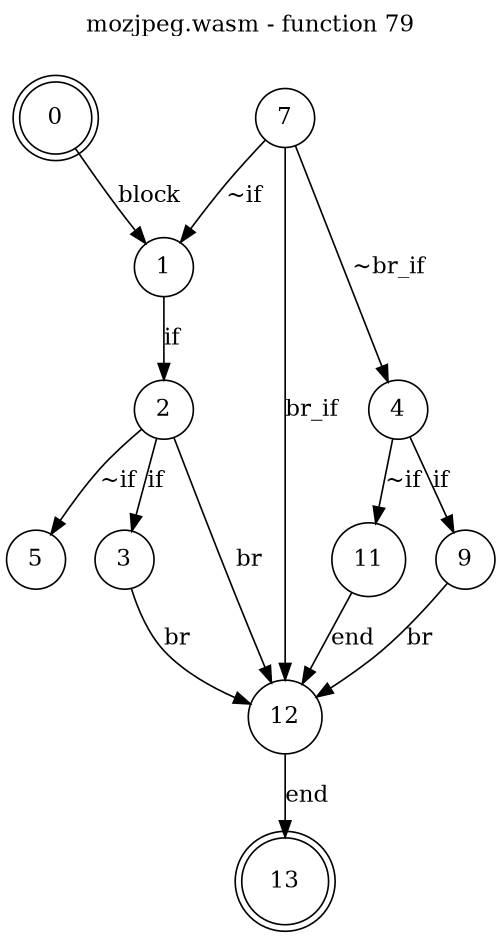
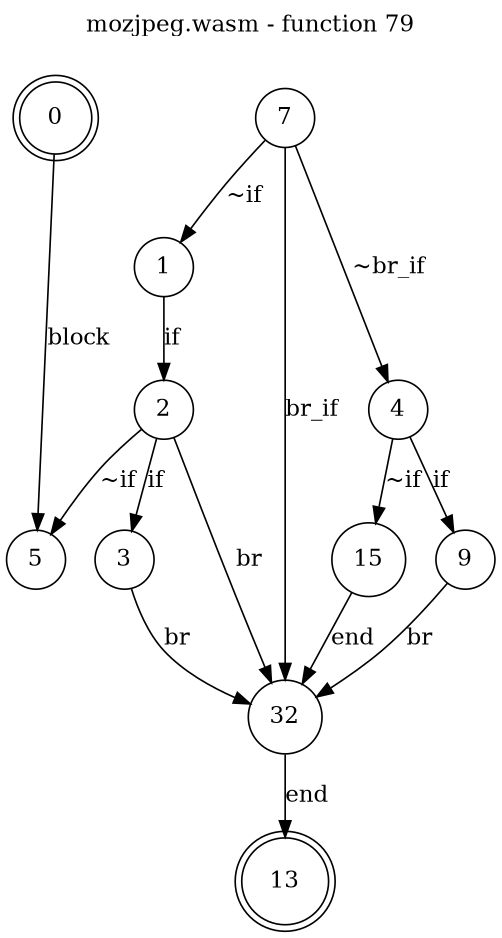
(105, 190) -> (46, 334)
(369, 560) -> (369, 560)
(285, 717) -> (285, 717)
